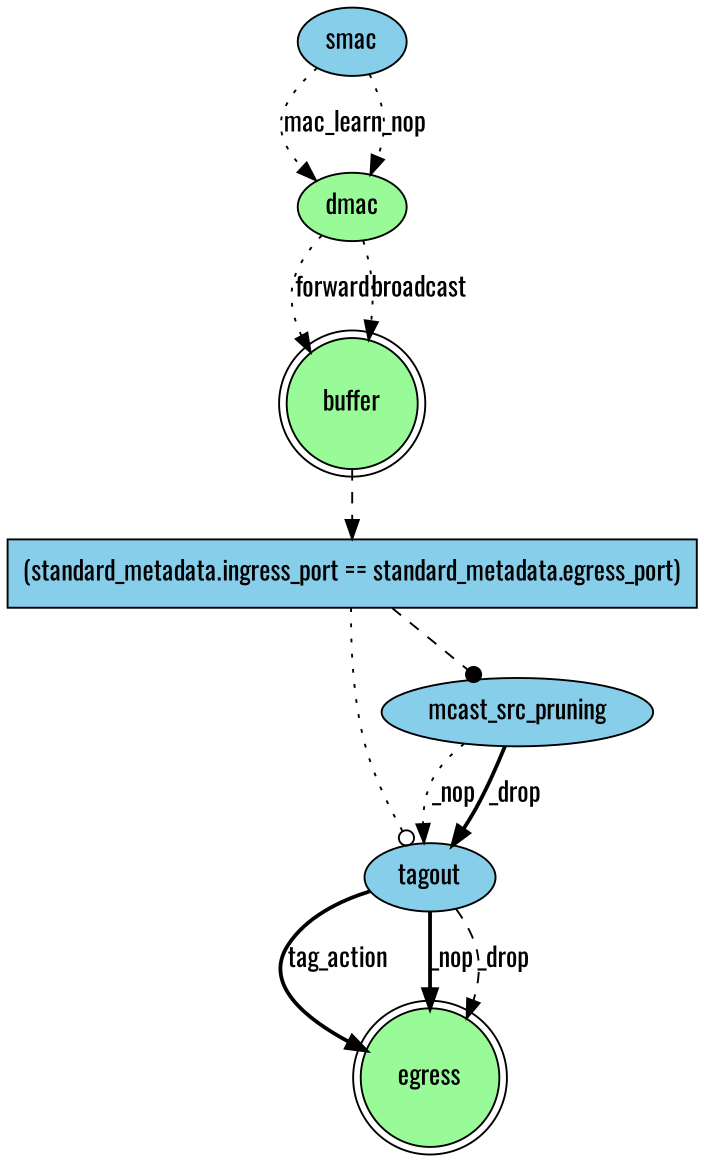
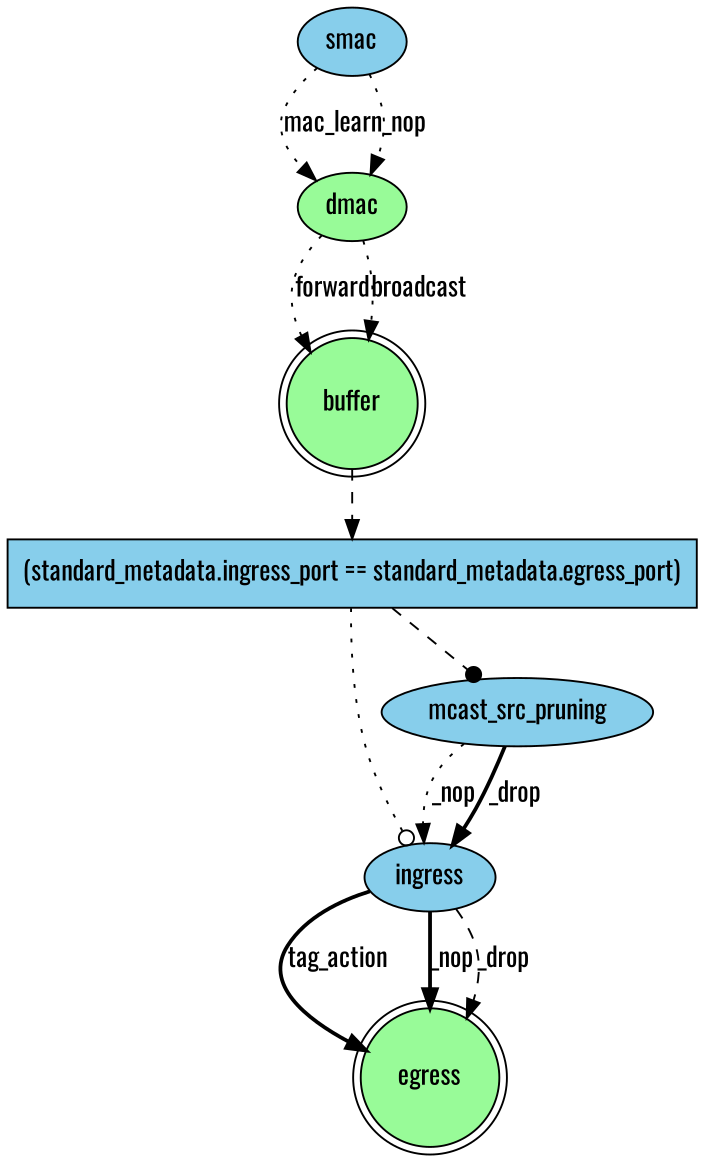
(430, 877) -> (430, 877)
